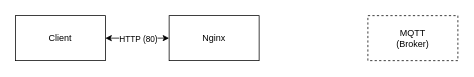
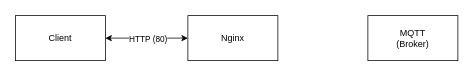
(214, 38) -> (233, 38)
(413, 38) -> (413, 38)
